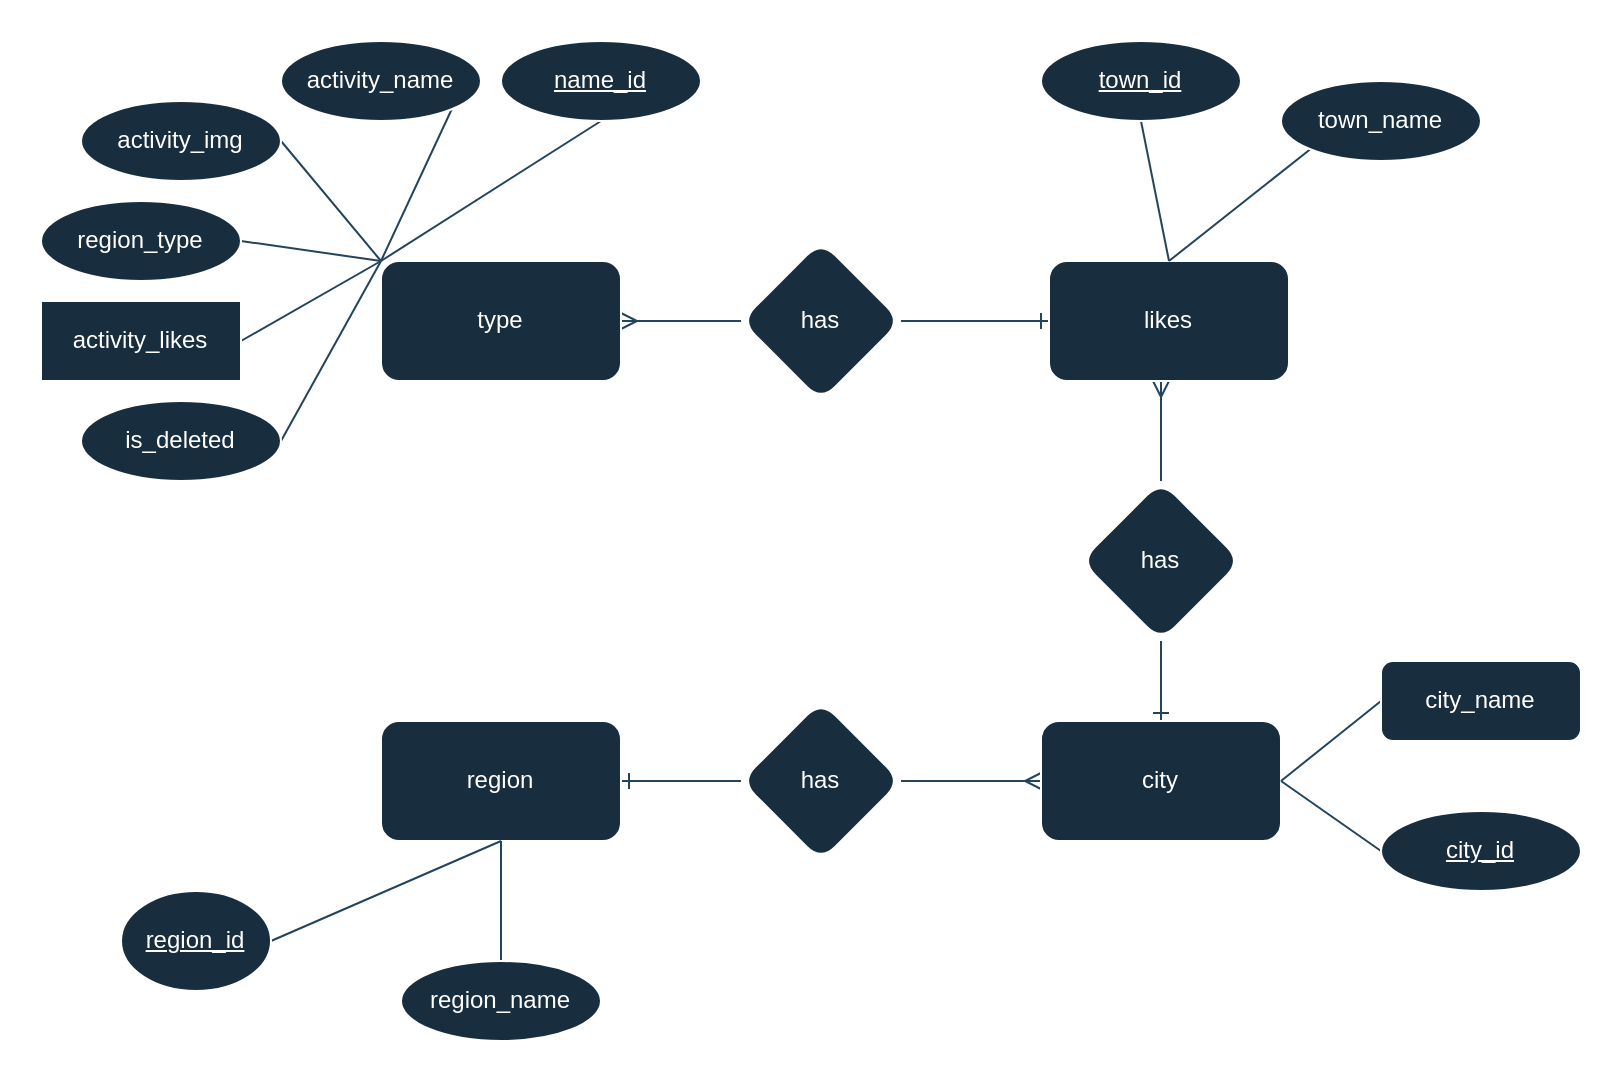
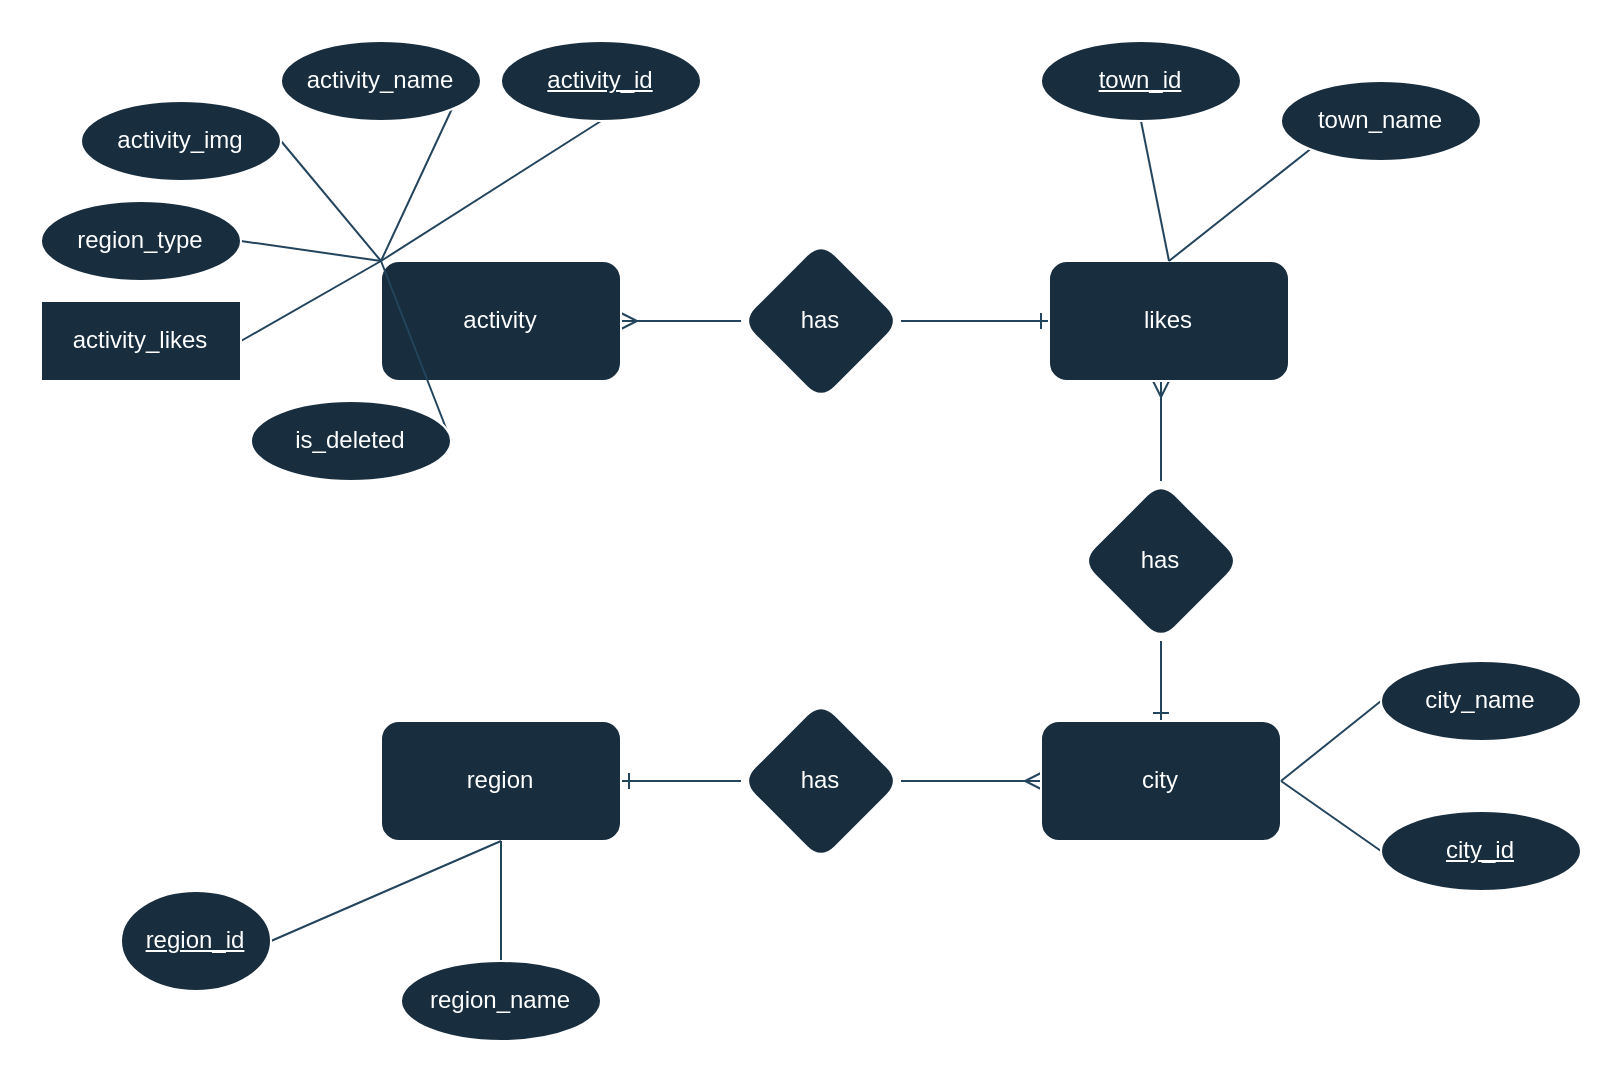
(601, 81) -> (601, 81)
(501, 321) -> (501, 321)
(181, 441) -> (351, 441)
(1481, 701) -> (1481, 701)
